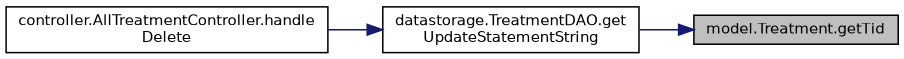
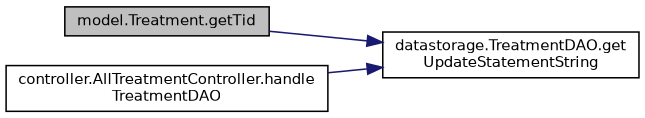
(167, 30) -> (167, 88)
(659, 30) -> (318, 36)
